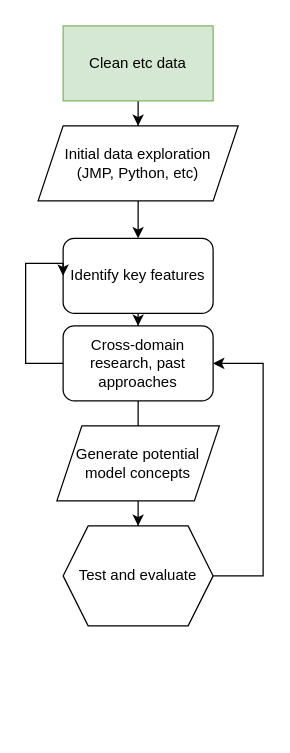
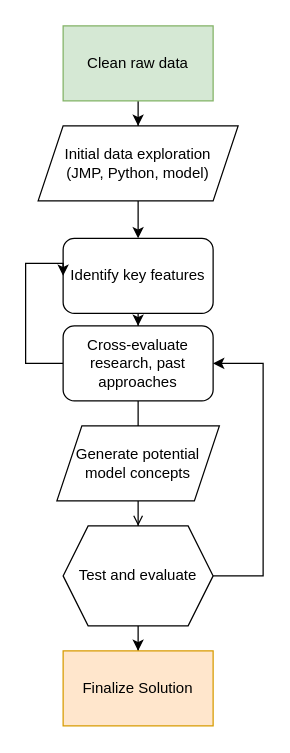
(138, 63) -> (138, 63)
(138, 163) -> (138, 163)
(138, 363) -> (138, 363)
(138, 516) -> (138, 517)
none -> (138, 643)
none -> (138, 688)
